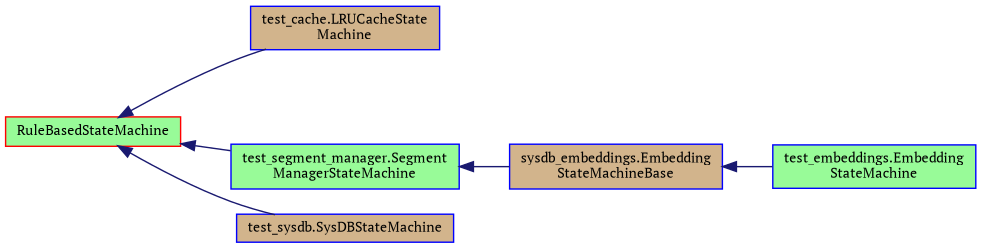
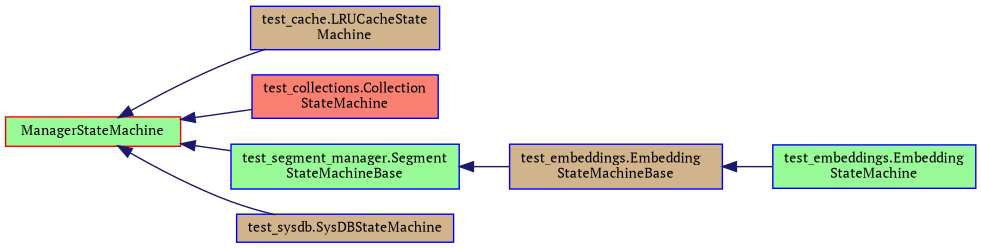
none -> (345, 97)
(93, 132) -> (93, 132)
(345, 167) -> (345, 167)
(616, 167) -> (616, 167)
